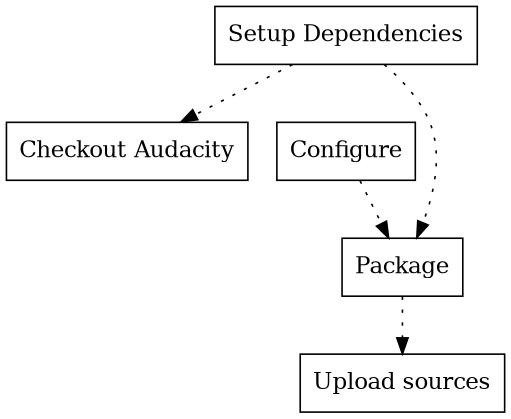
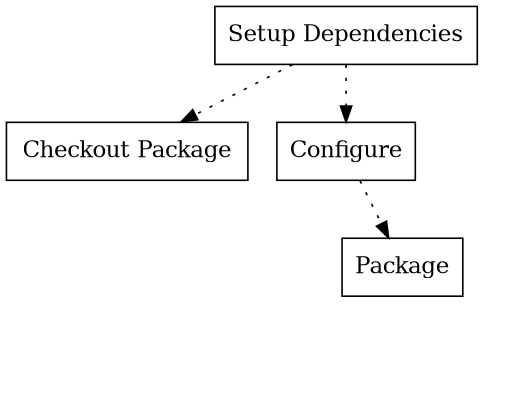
(434, 136) -> (346, 85)
(127, 151) -> (127, 151)
(402, 383) -> none
